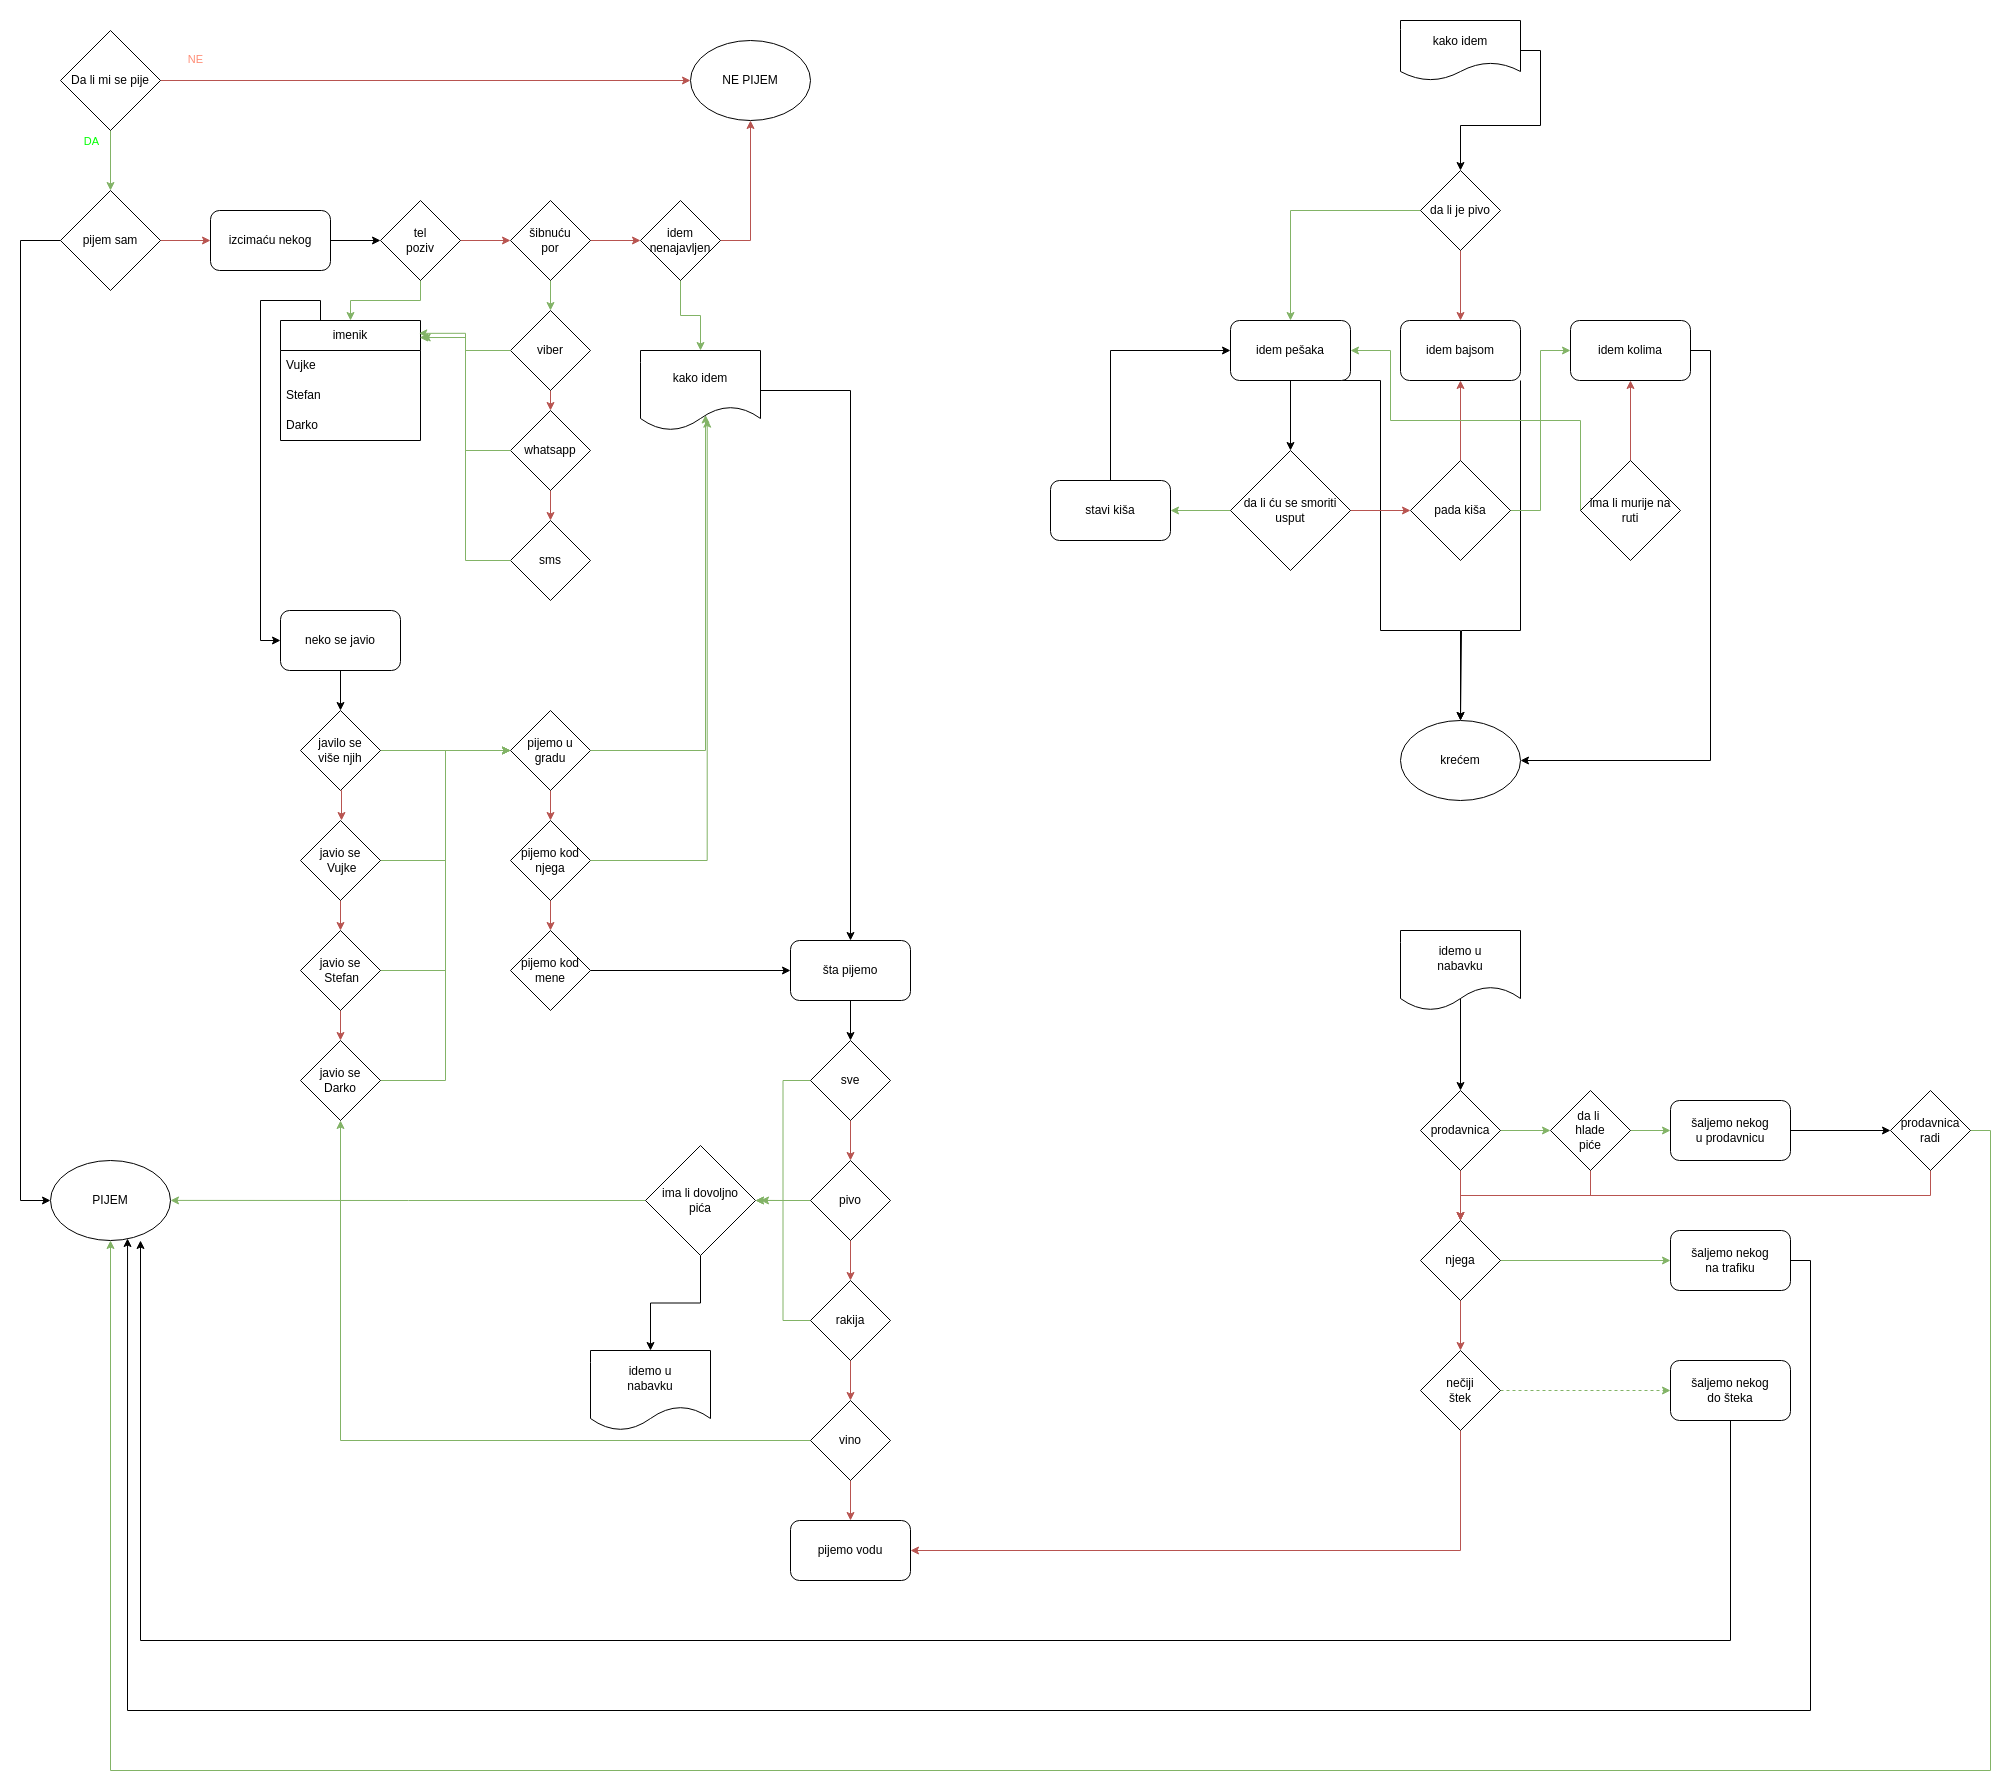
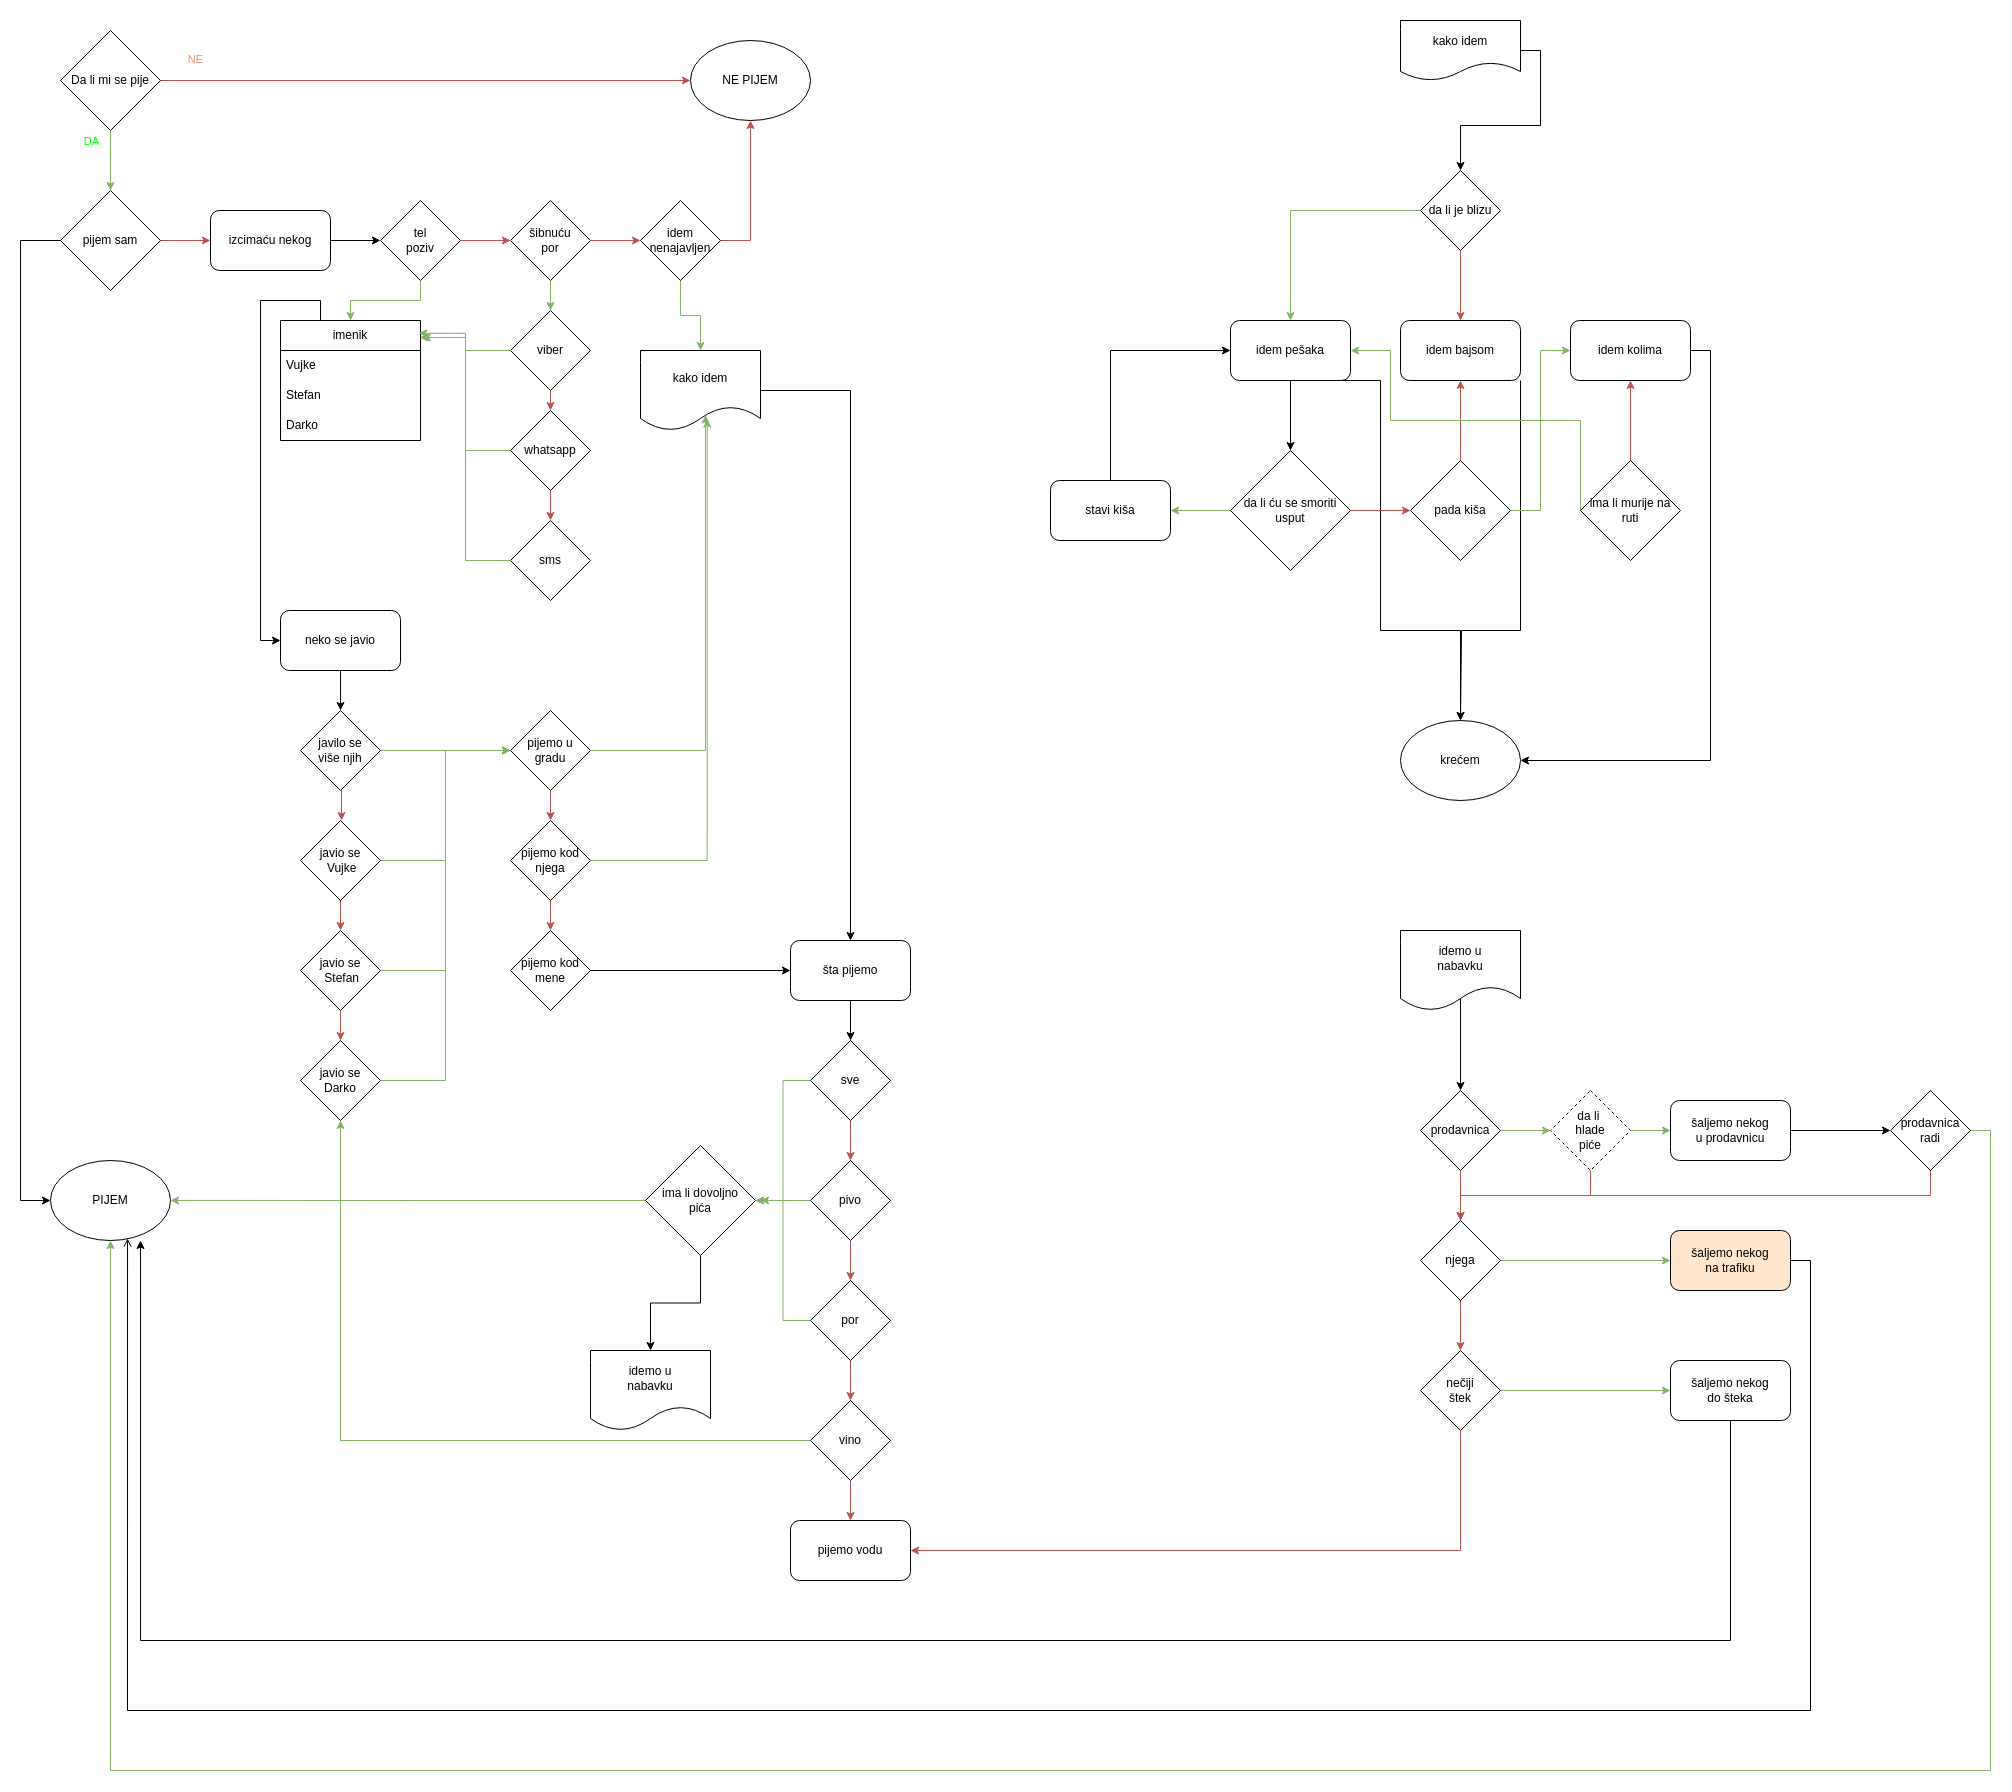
(1461, 211) -> (1461, 211)
(1591, 1131) -> (1591, 1131)
(128, 1247) -> (128, 1245)
(1731, 1261) -> (1731, 1261)
(851, 1321) -> (851, 1321)
(1583, 1391) -> (1583, 1391)
